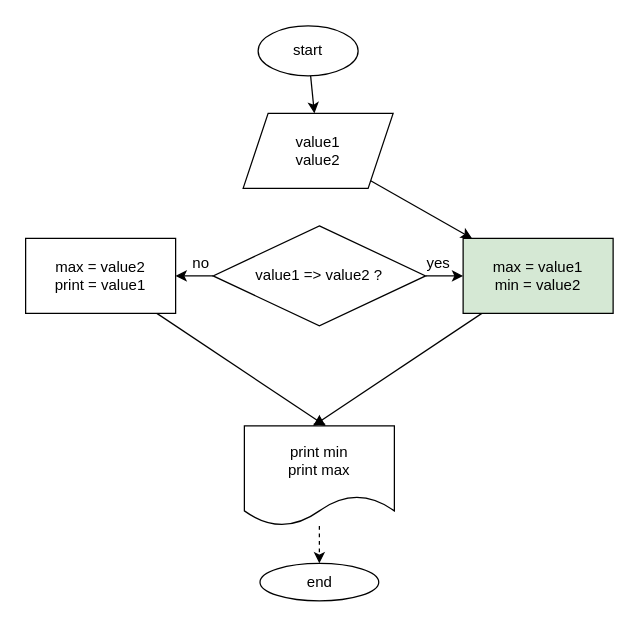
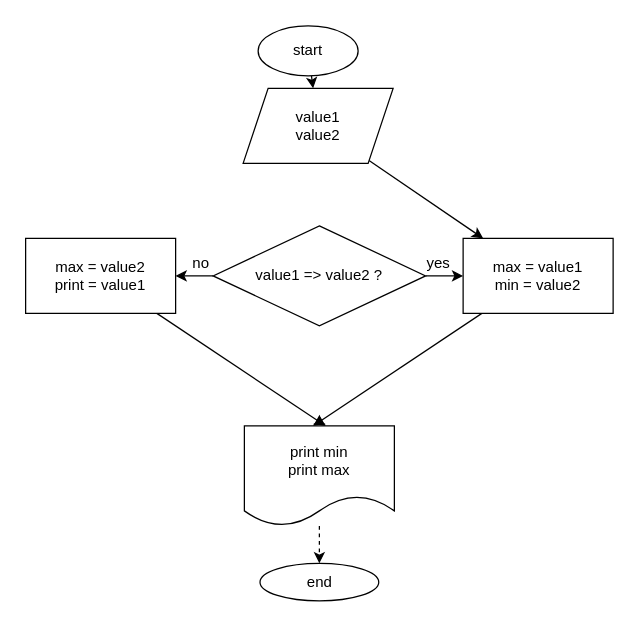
(318, 151) -> (318, 126)
(538, 276) -> (538, 276)
